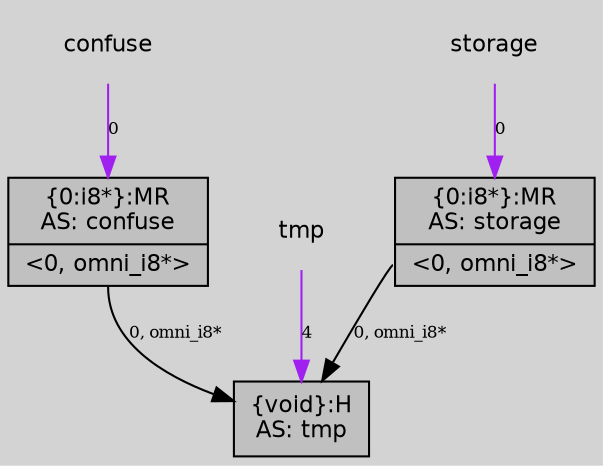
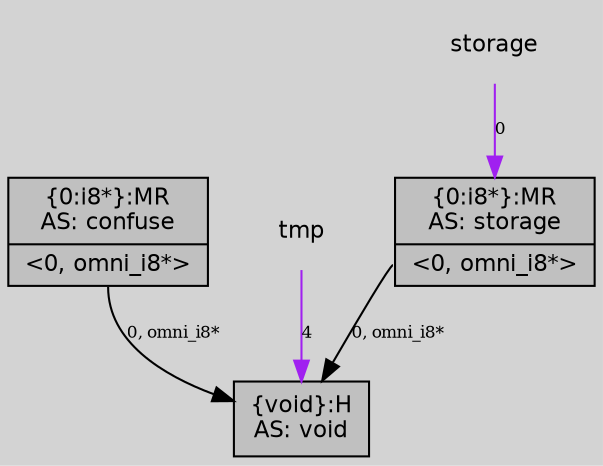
(108, 46) -> none
(301, 430) -> (301, 430)
